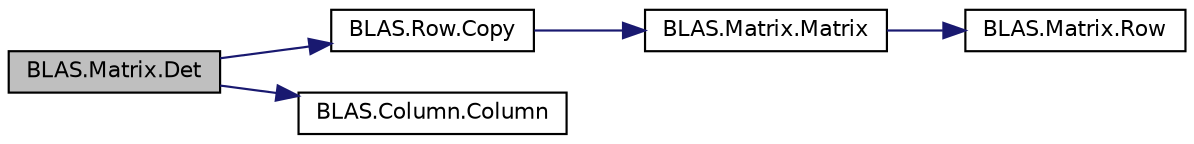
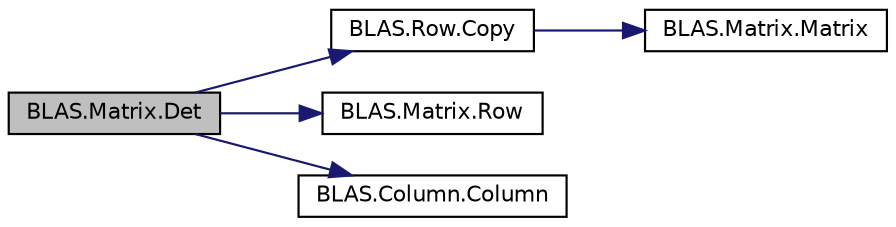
(915, 31) -> (260, 113)
